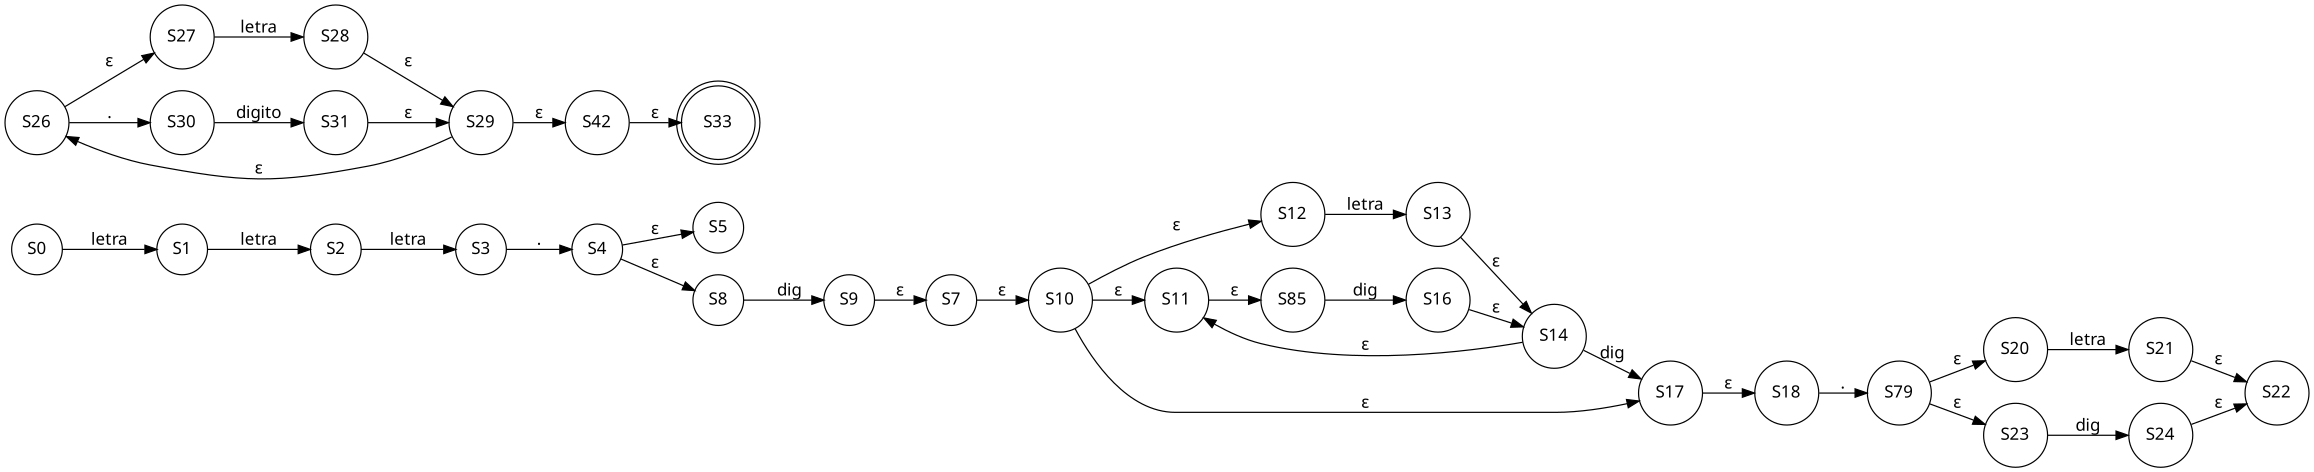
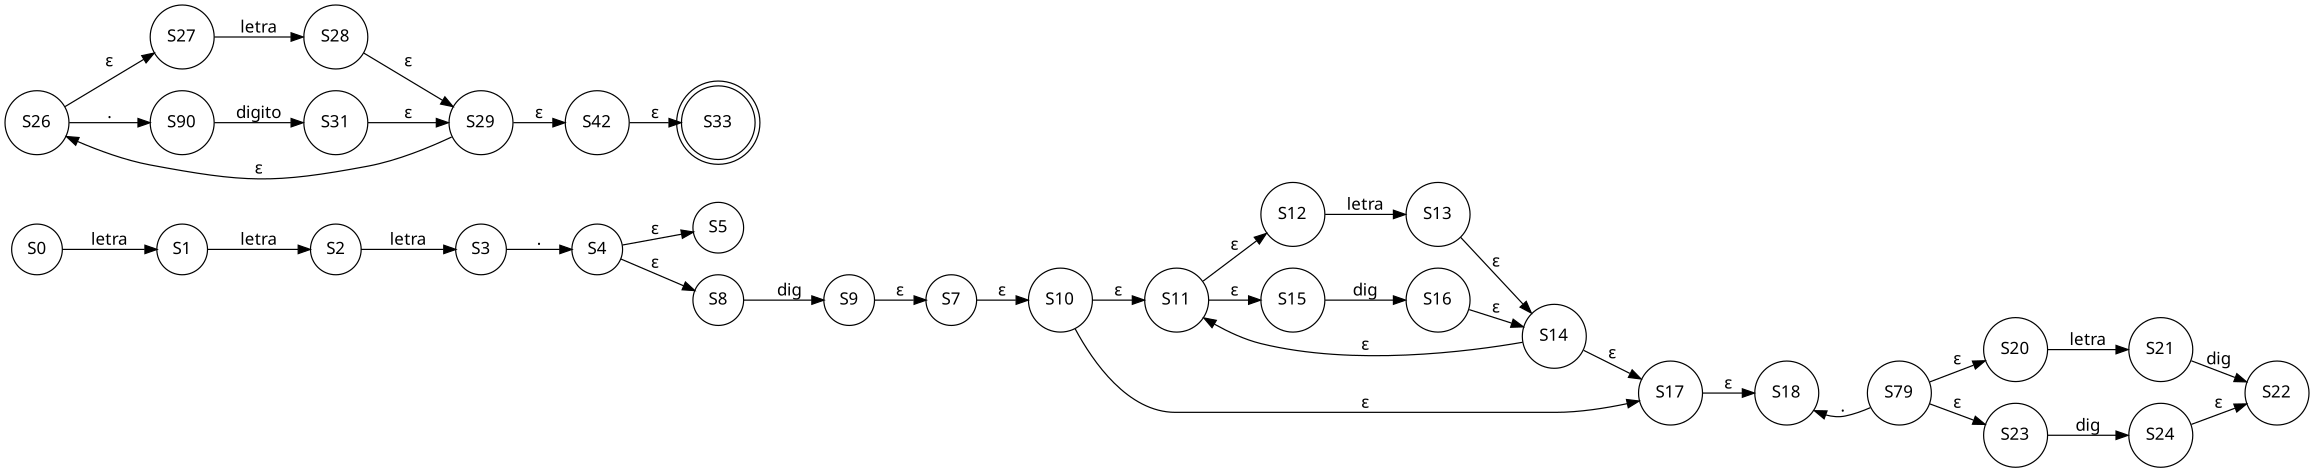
(182, 123) -> (182, 123)
(1167, 248) -> (1230, 261)
(1293, 300) -> (1293, 300)
(1612, 354) -> (1612, 354)
(2219, 360) -> (2219, 360)
(1837, 393) -> (1849, 415)
